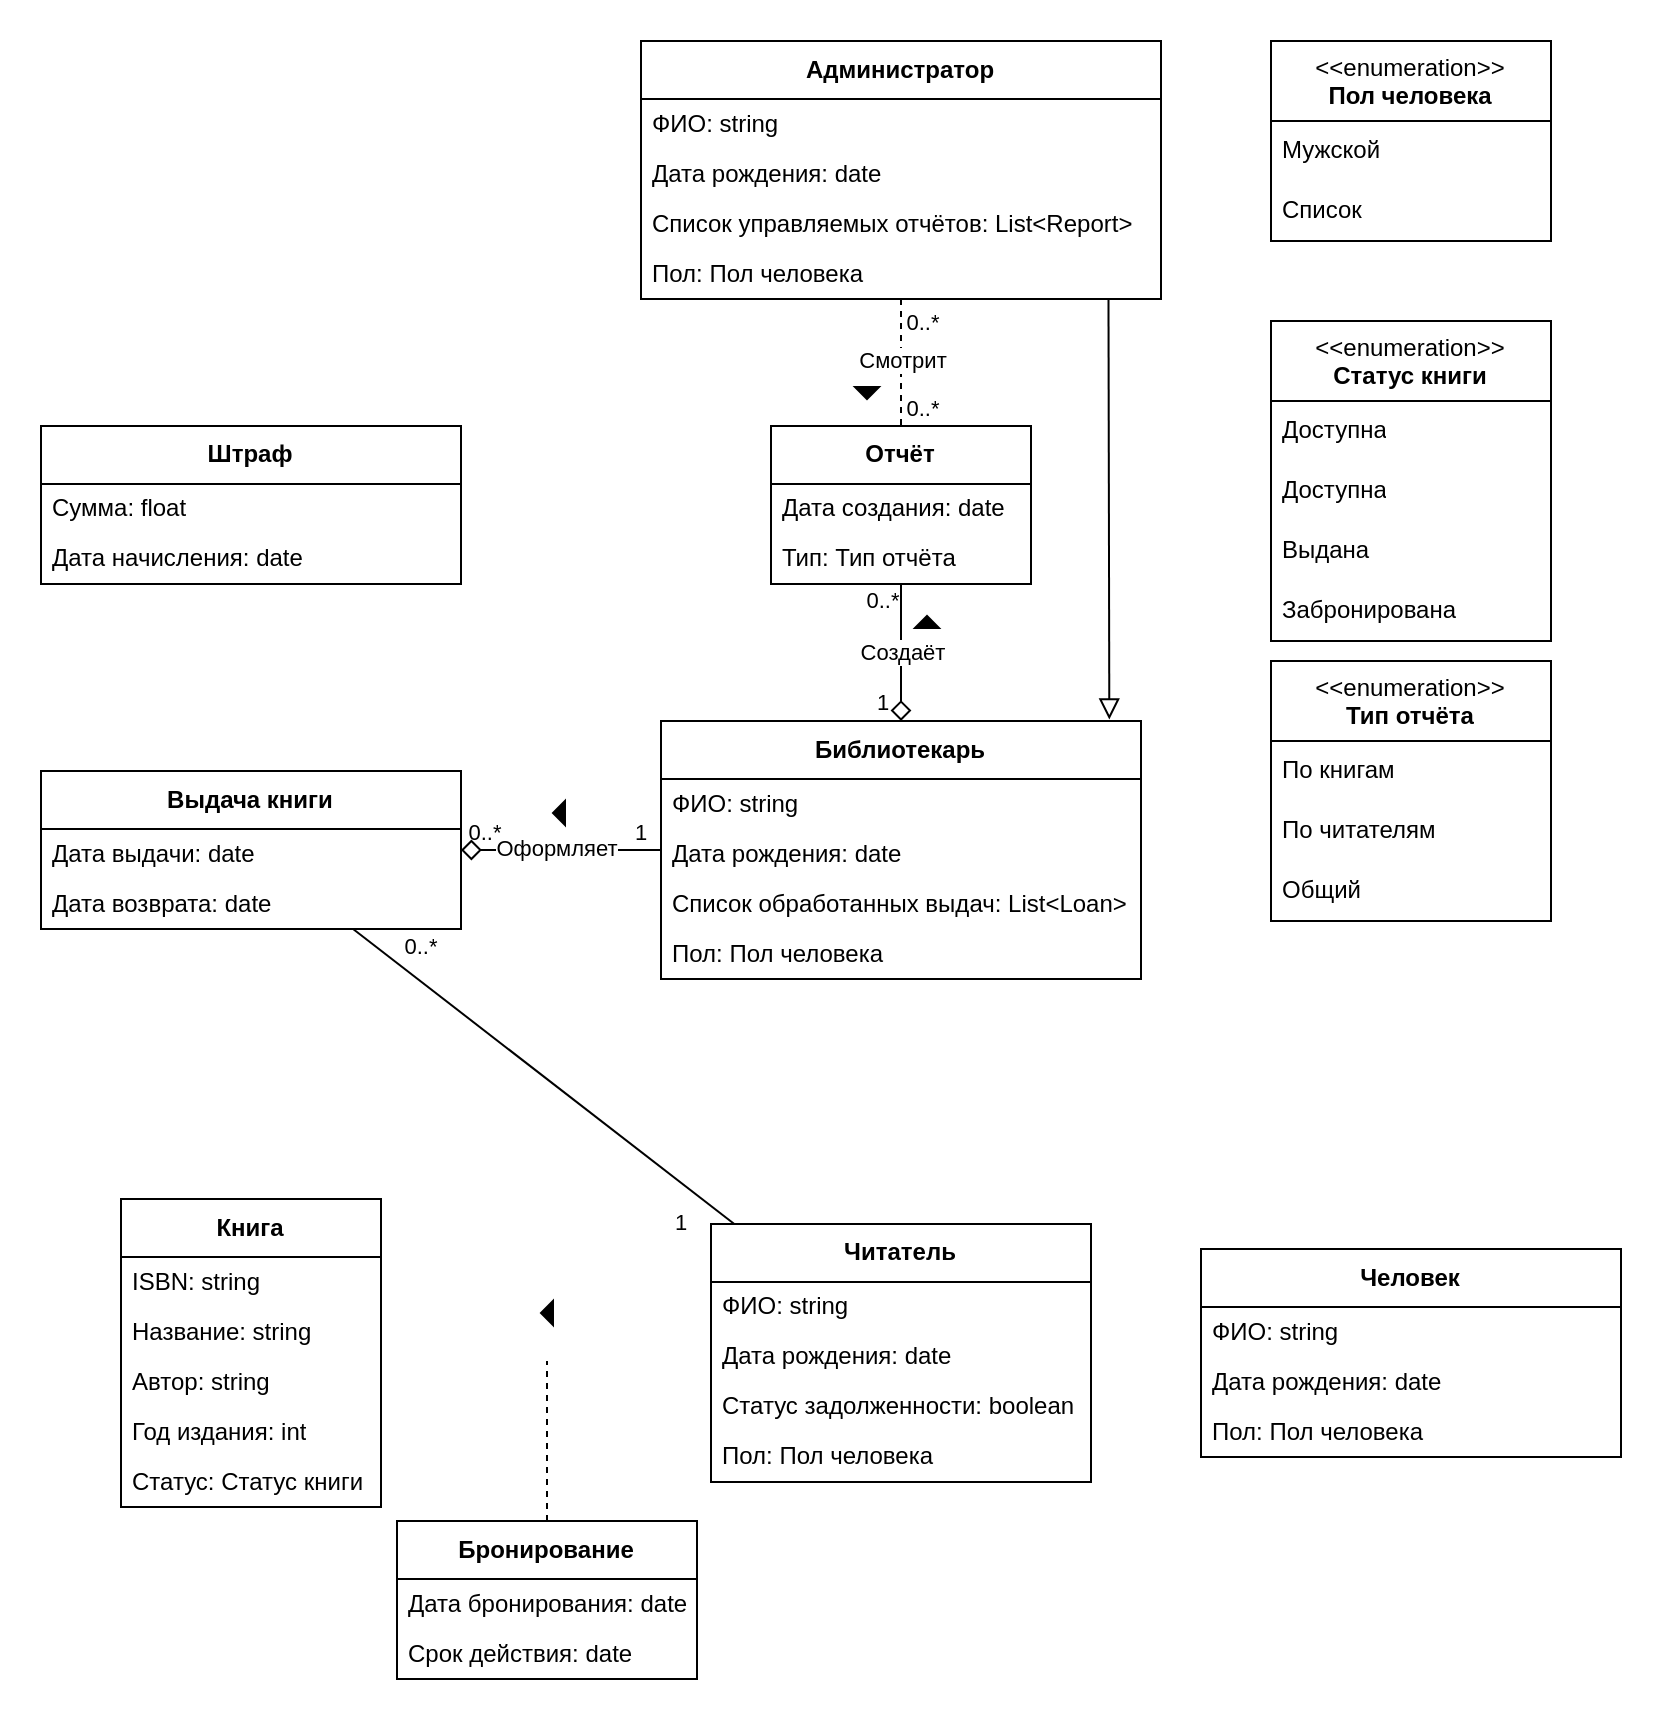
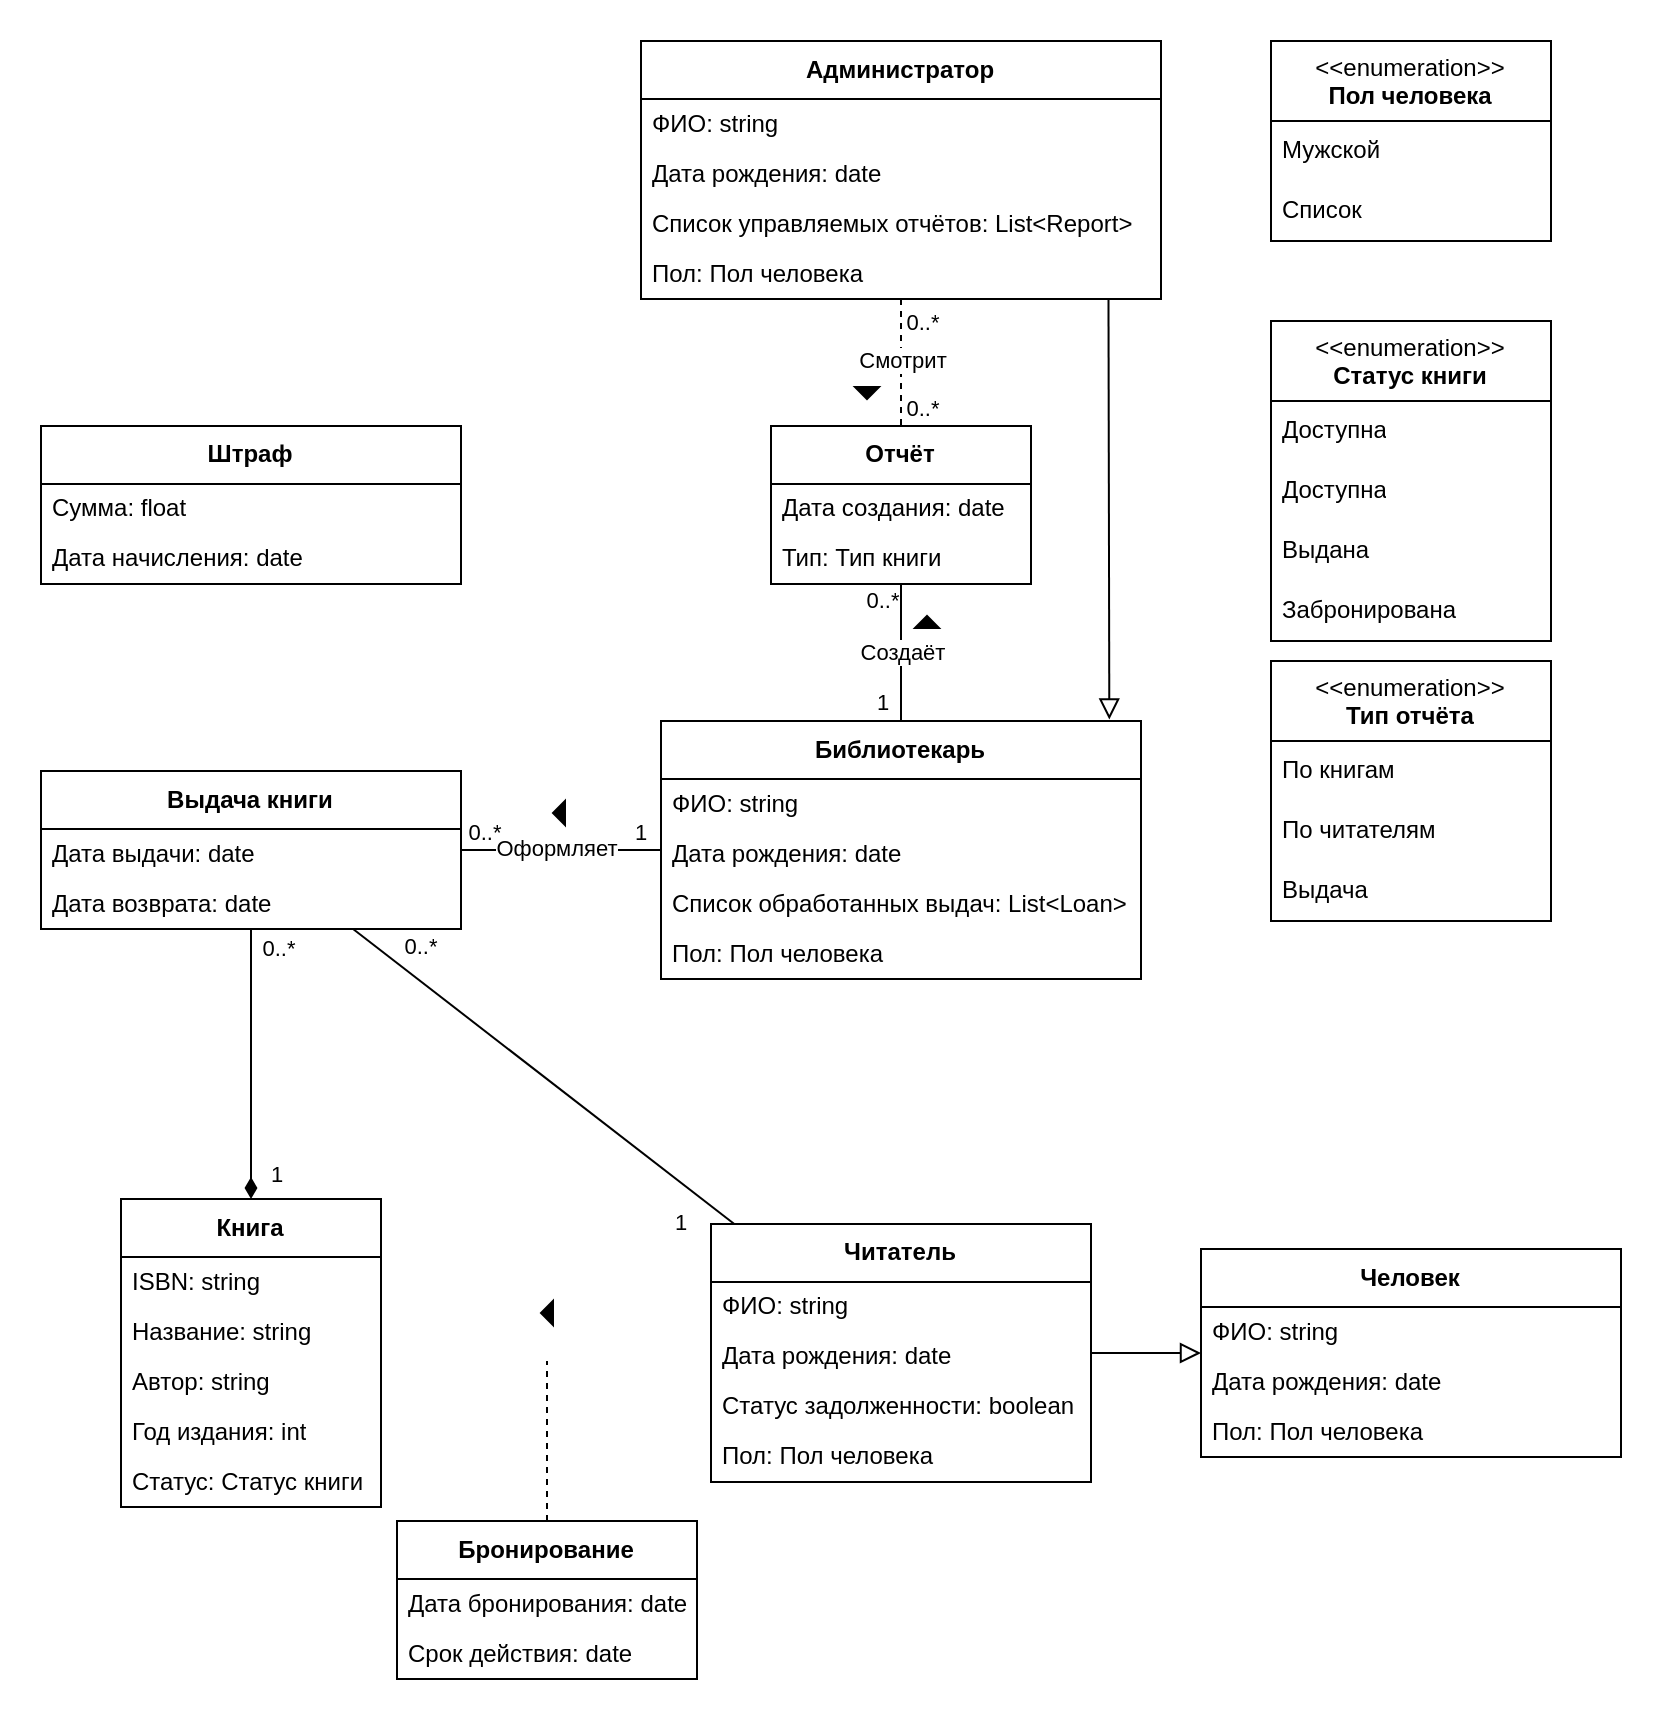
(874, 559) -> (868, 559)
(901, 701) -> (901, 710)
(481, 850) -> (473, 850)
(1317, 891) -> (1323, 891)
none -> (251, 1056)
none -> (1137, 1353)
